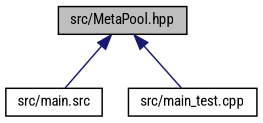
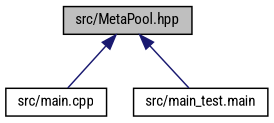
(54, 102) -> (56, 102)
(193, 102) -> (201, 102)
